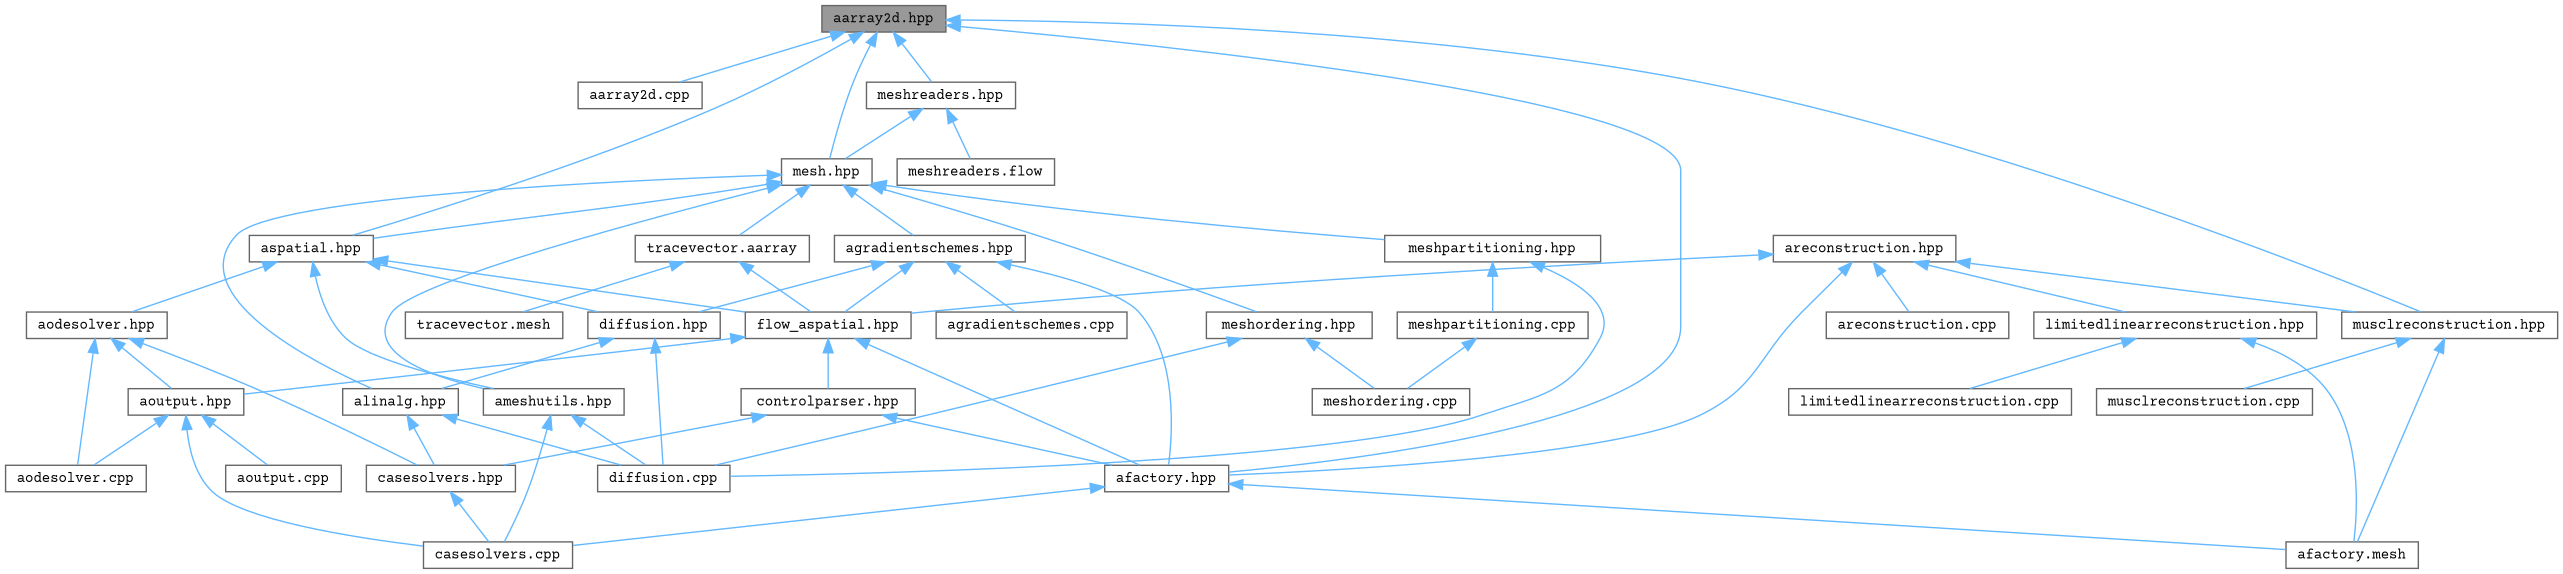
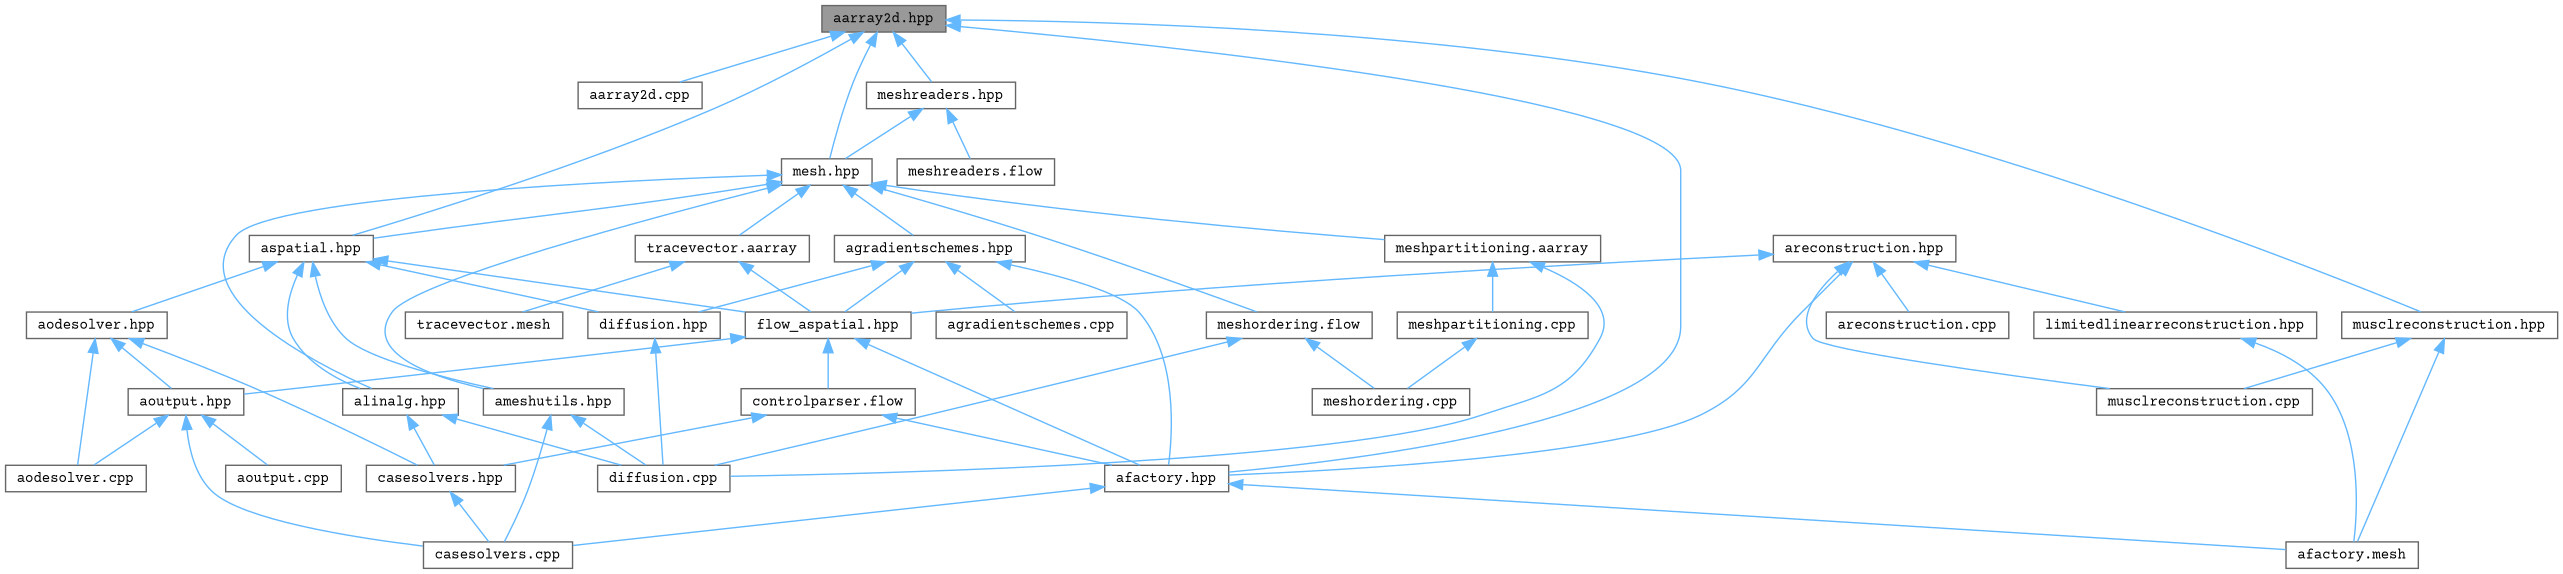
(1493, 249) -> (1493, 249)
(2163, 288) -> (1922, 362)
(1289, 325) -> (1289, 325)
(485, 376) -> (292, 337)
(828, 402) -> (828, 402)
(1930, 402) -> none
